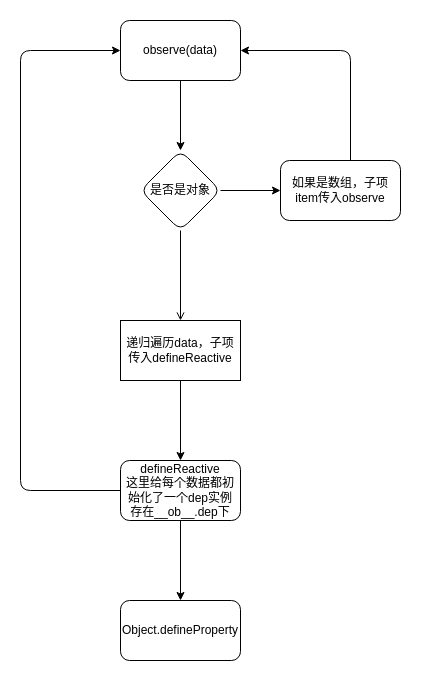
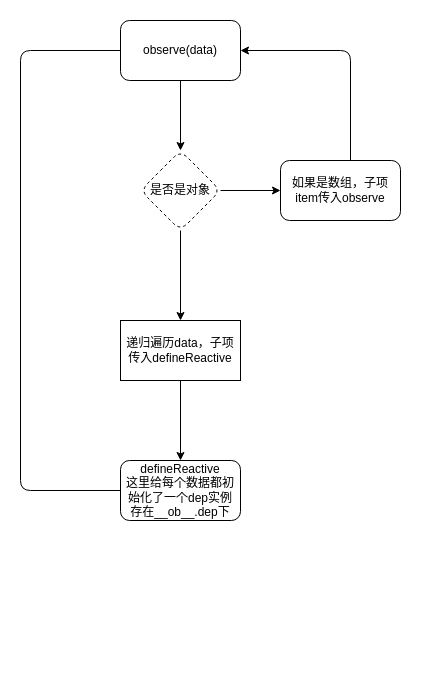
(112, 51) -> (115, 51)
(181, 191) -> (181, 191)
(181, 314) -> (181, 312)
(181, 557) -> none
(181, 631) -> none
